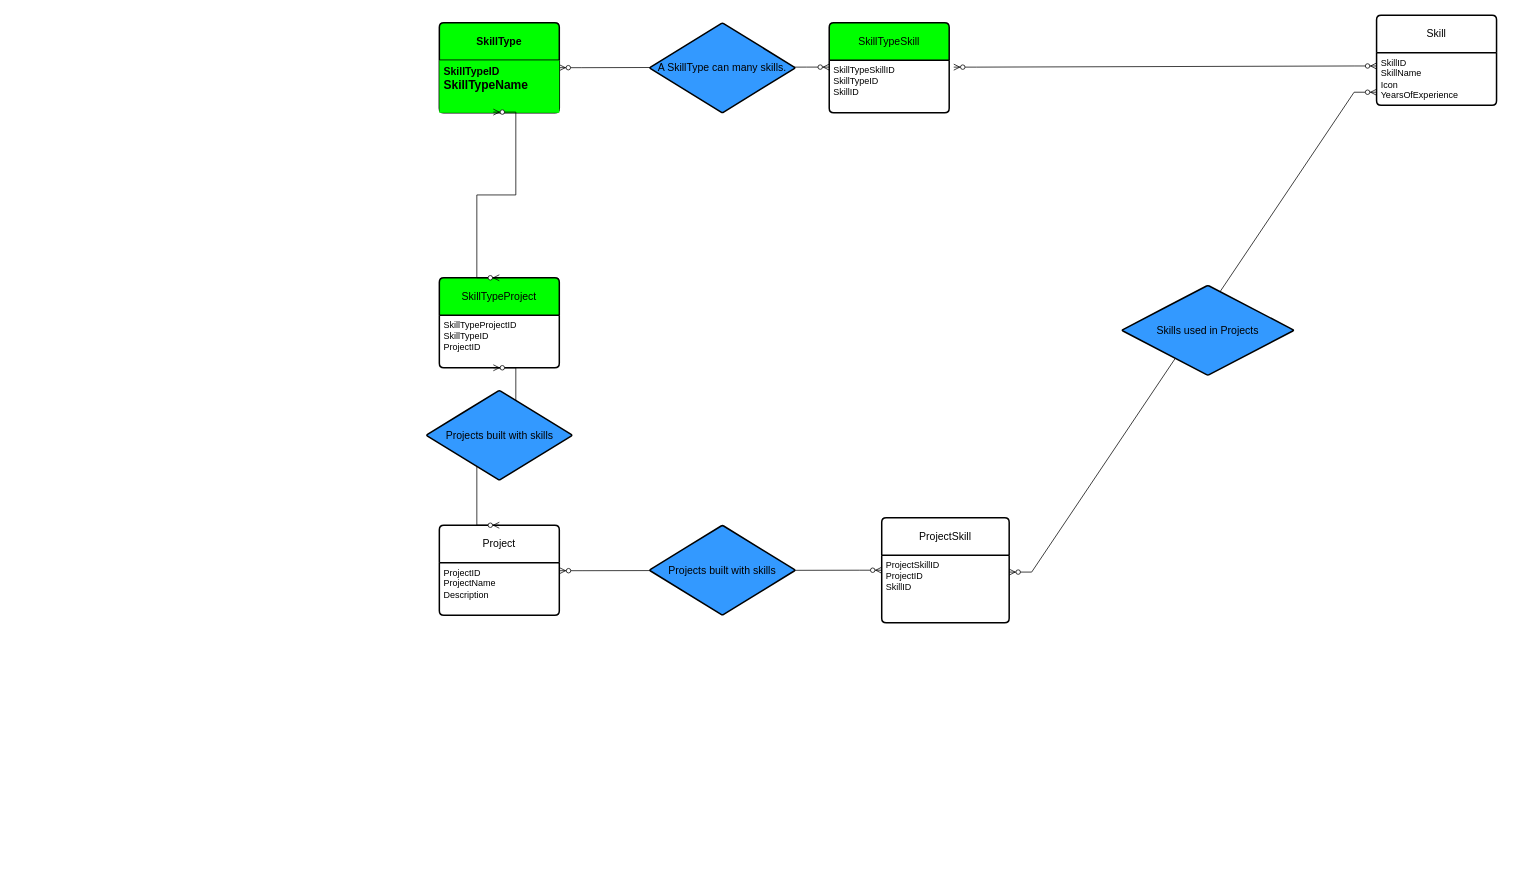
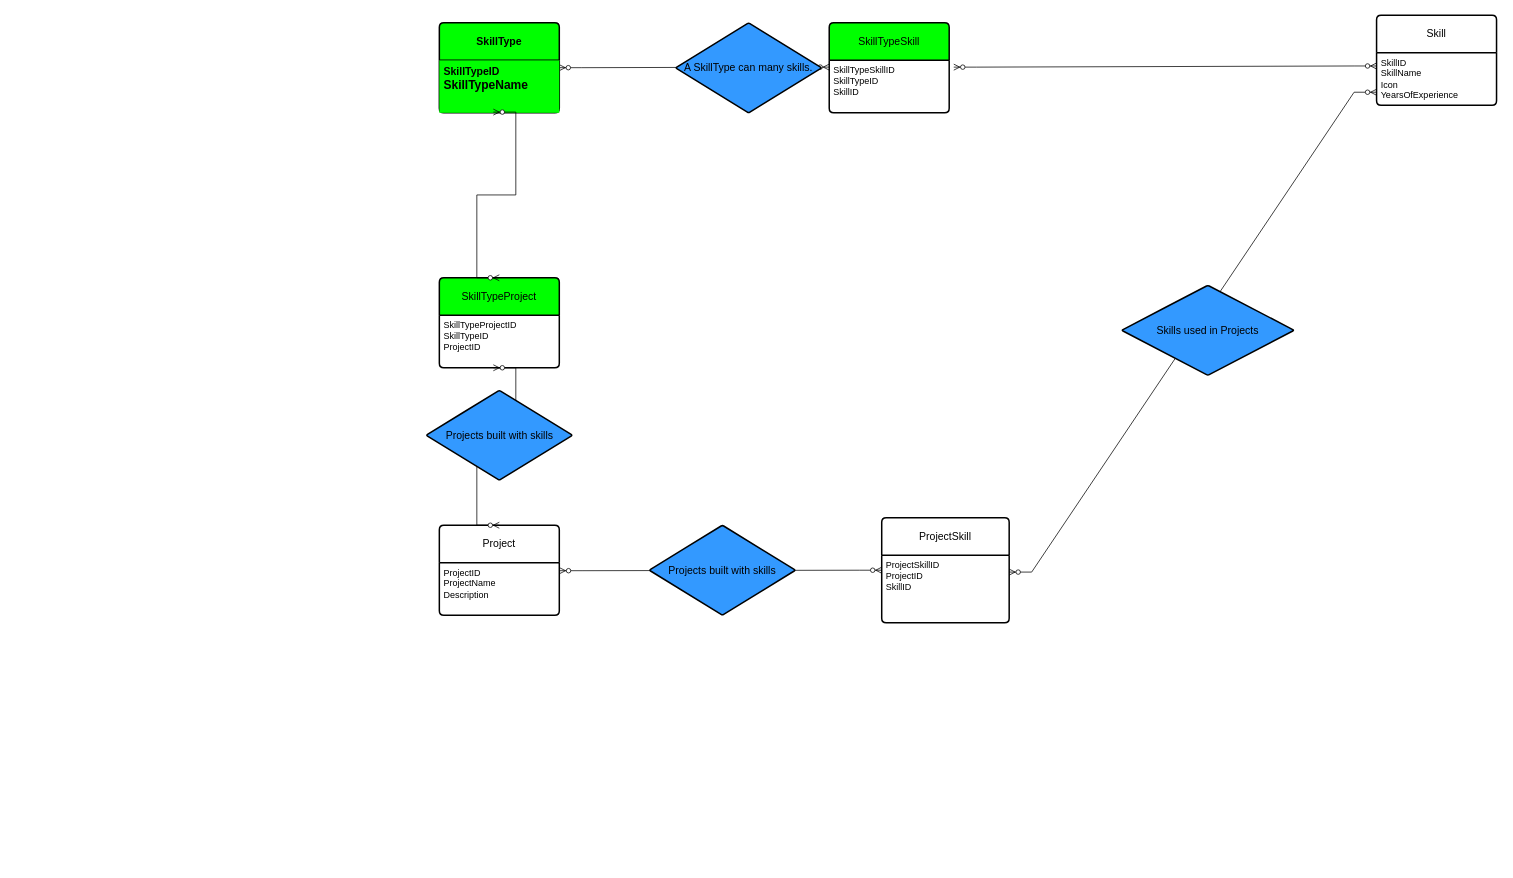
(722, 68) -> (749, 68)
